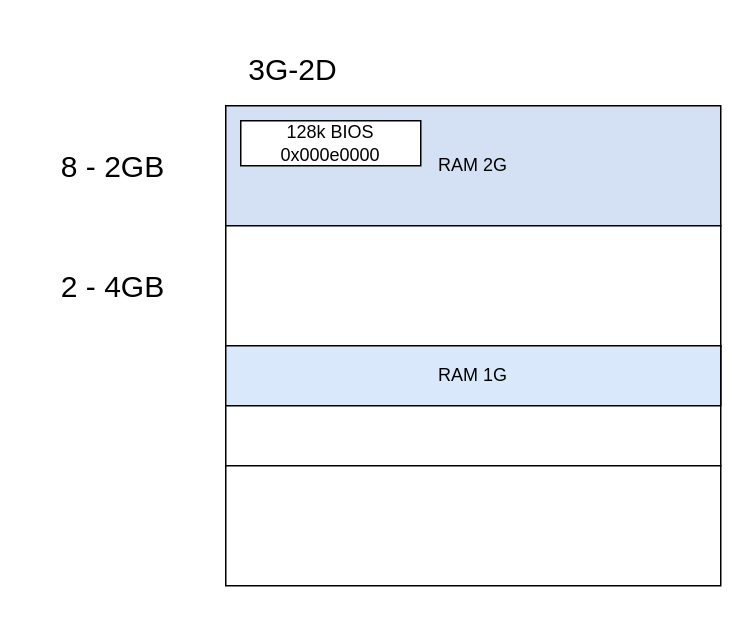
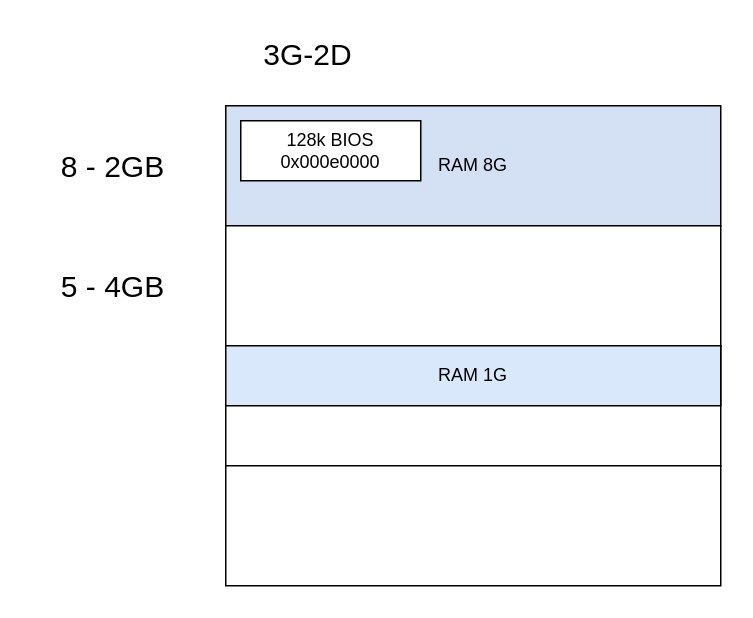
(293, 68) -> (308, 53)
(331, 143) -> (331, 151)
(473, 166) -> (473, 166)
(113, 286) -> (113, 286)
